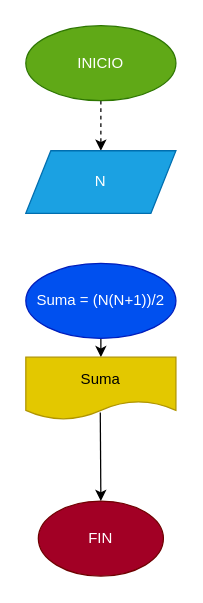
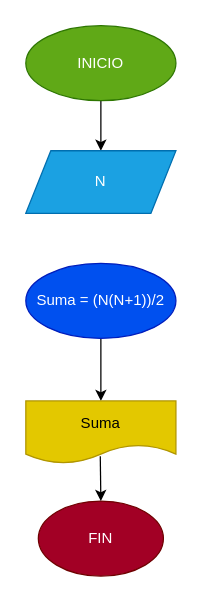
(101, 121) -> (101, 121)
(101, 388) -> (101, 432)
